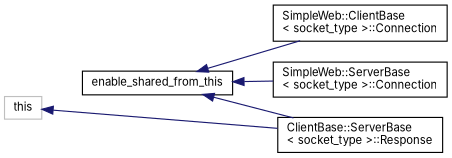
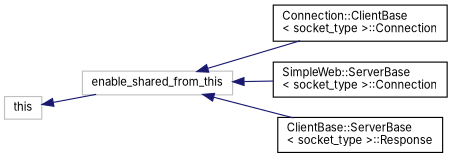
(360, 23) -> (360, 23)
(158, 83) -> (158, 83)
(165, 119) -> (75, 98)
